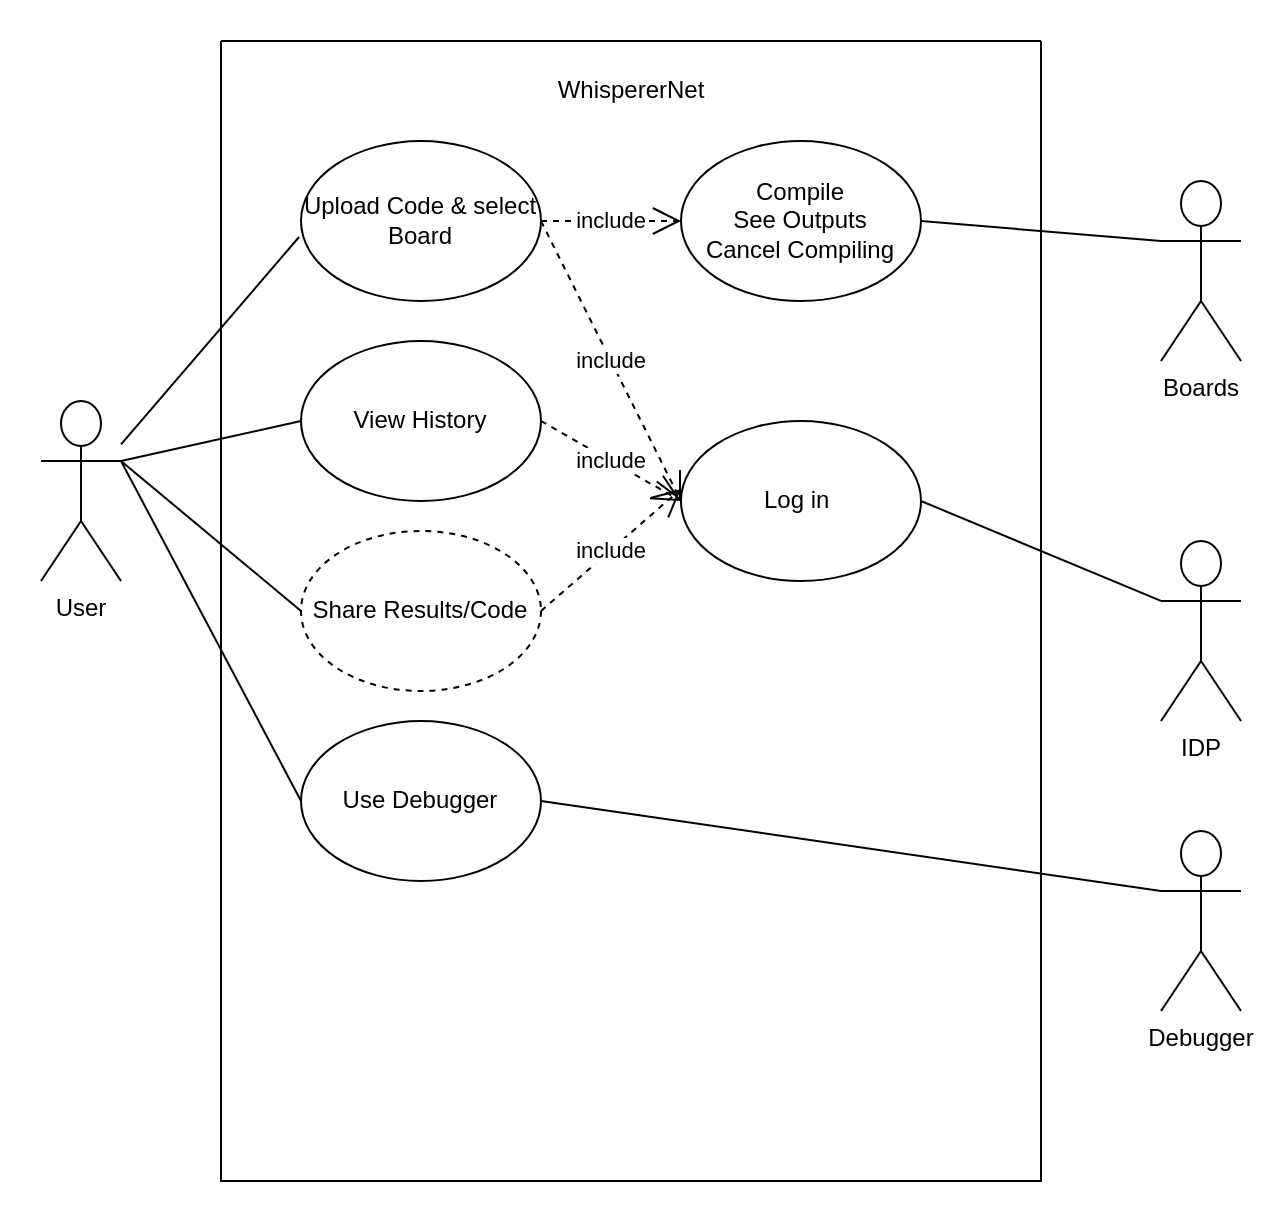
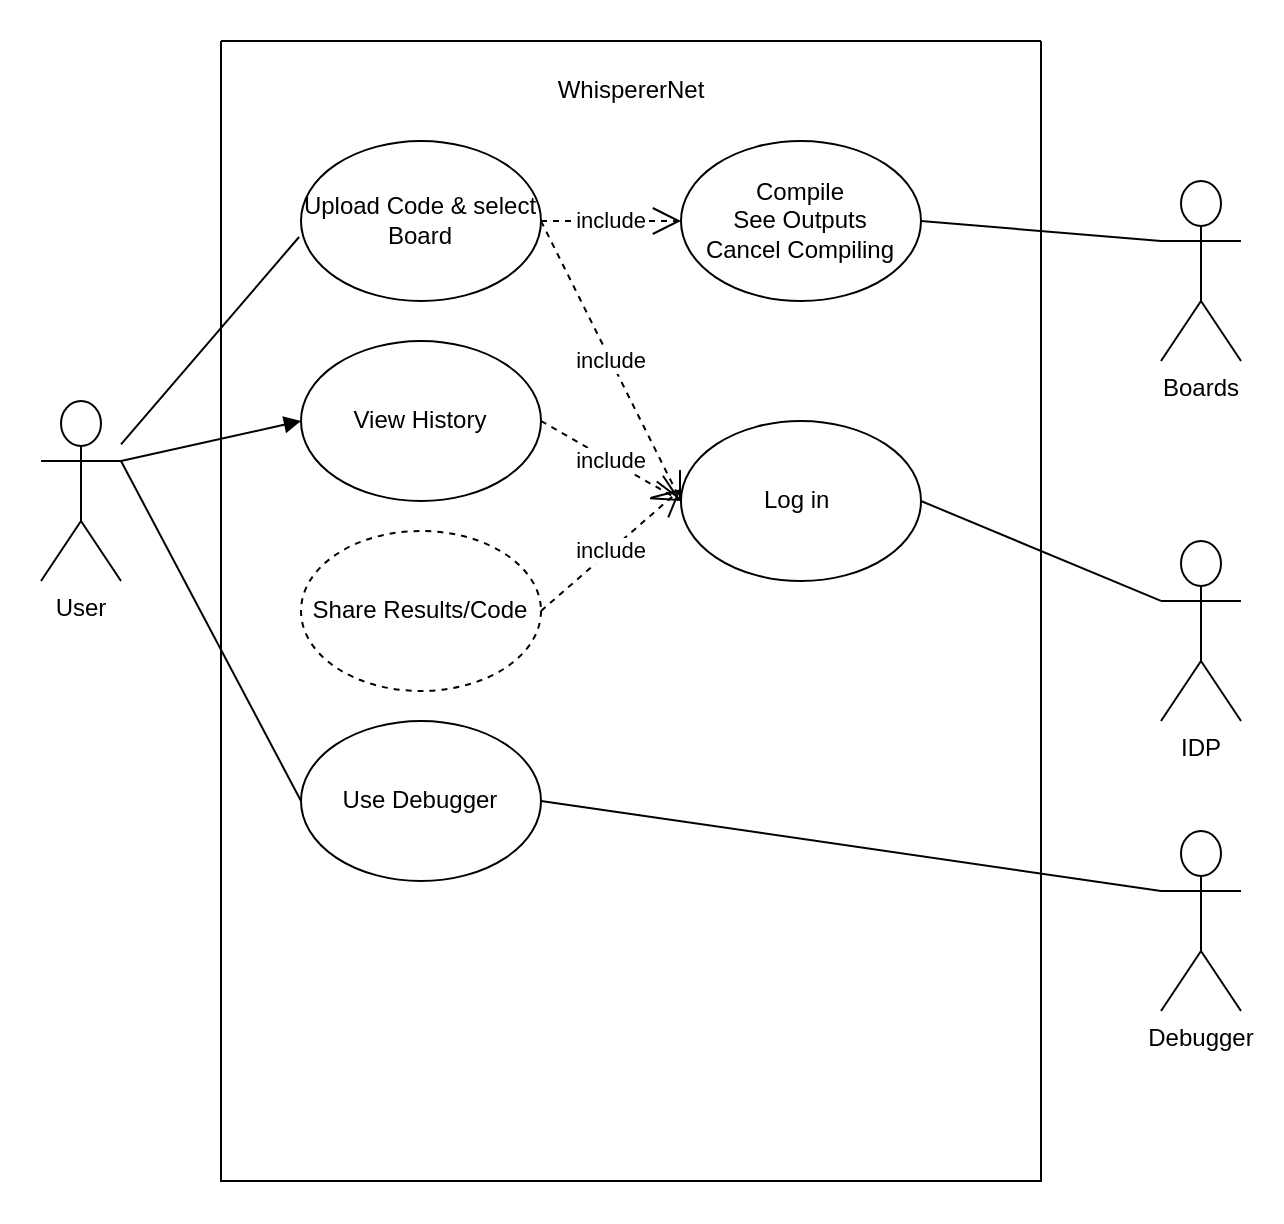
(290, 423) -> (283, 425)
(173, 505) -> none
